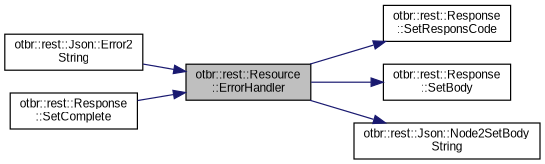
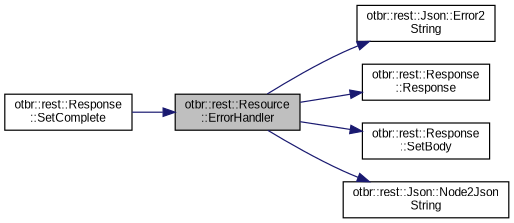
(447, 23) -> (426, 82)
(158, 67) -> (312, 68)
(447, 141) -> (426, 200)
